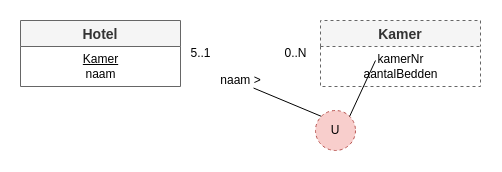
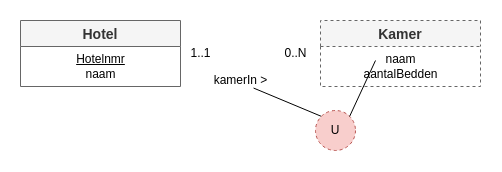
(201, 54) -> (201, 54)
(101, 67) -> (101, 67)
(401, 67) -> (401, 67)
(241, 81) -> (241, 81)
